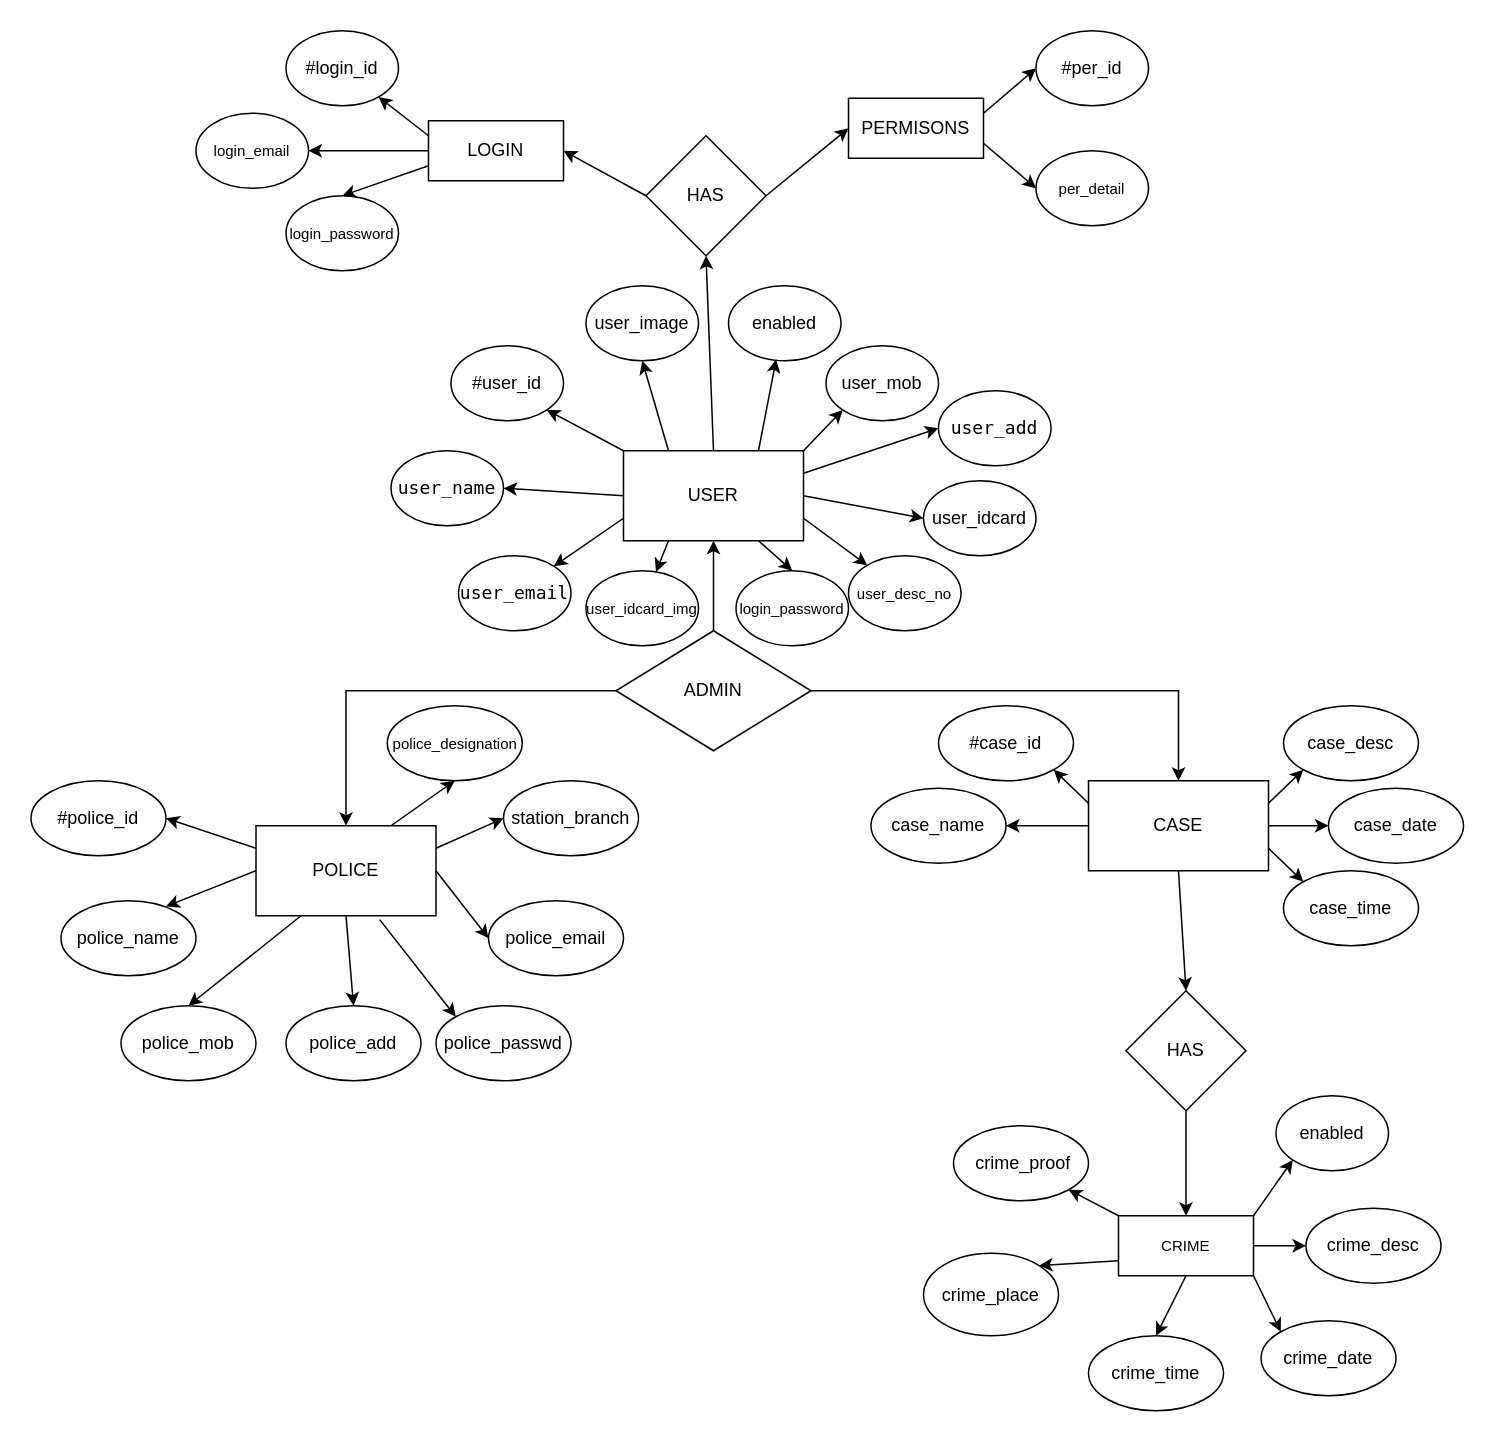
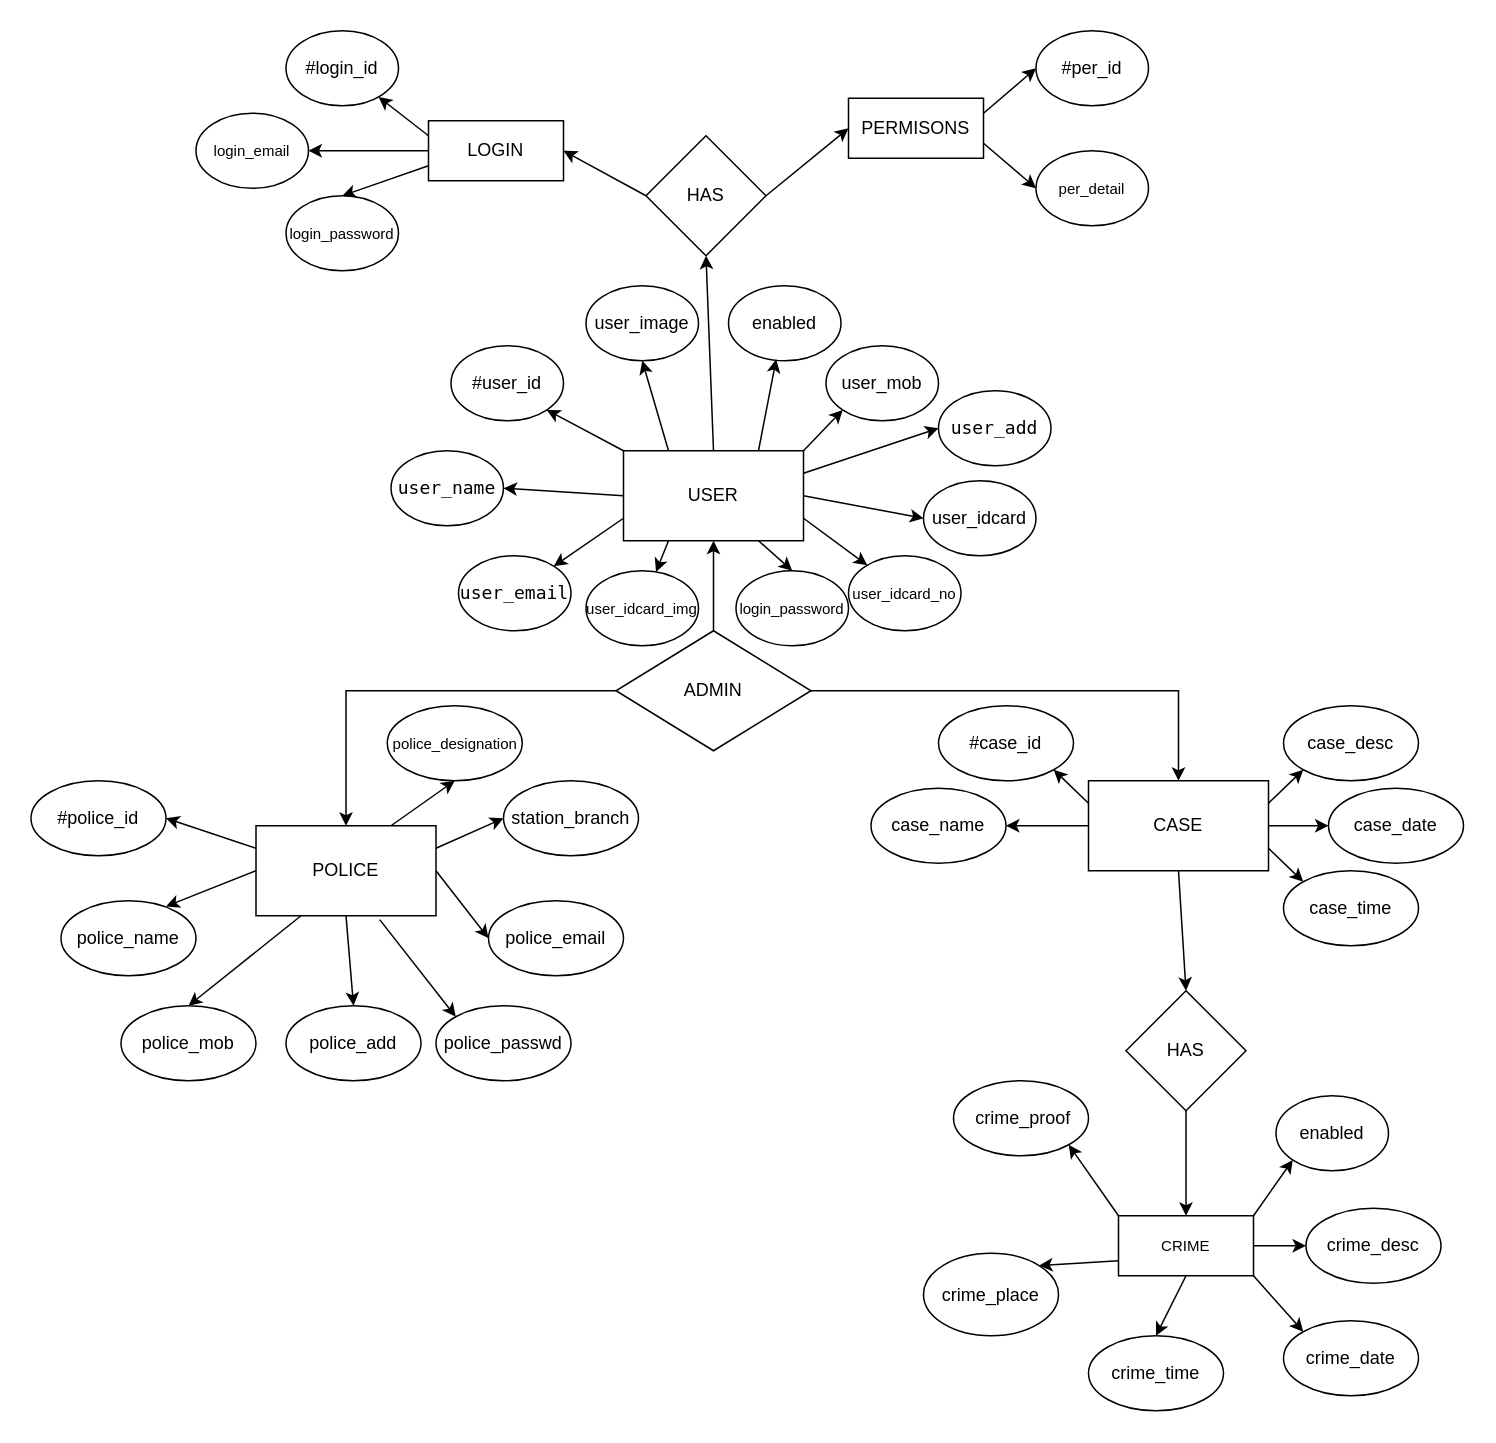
(905, 593) -> (905, 593)
(1021, 1163) -> (1021, 1118)
(1328, 1358) -> (1351, 1358)
